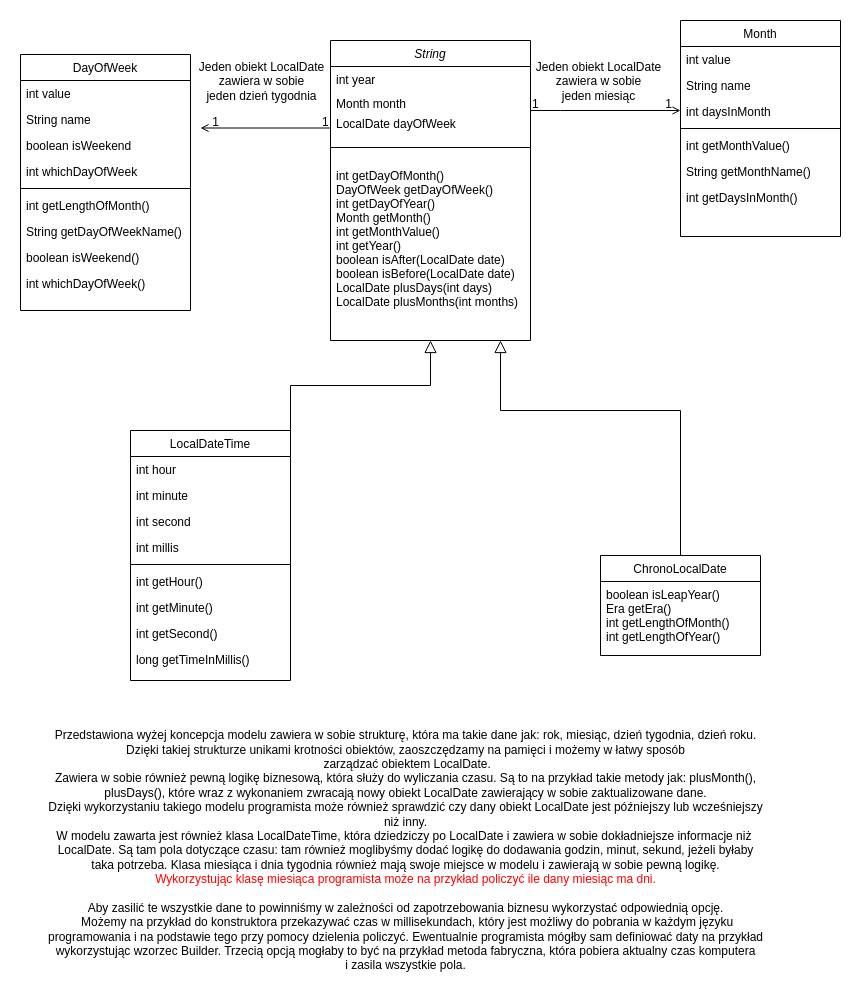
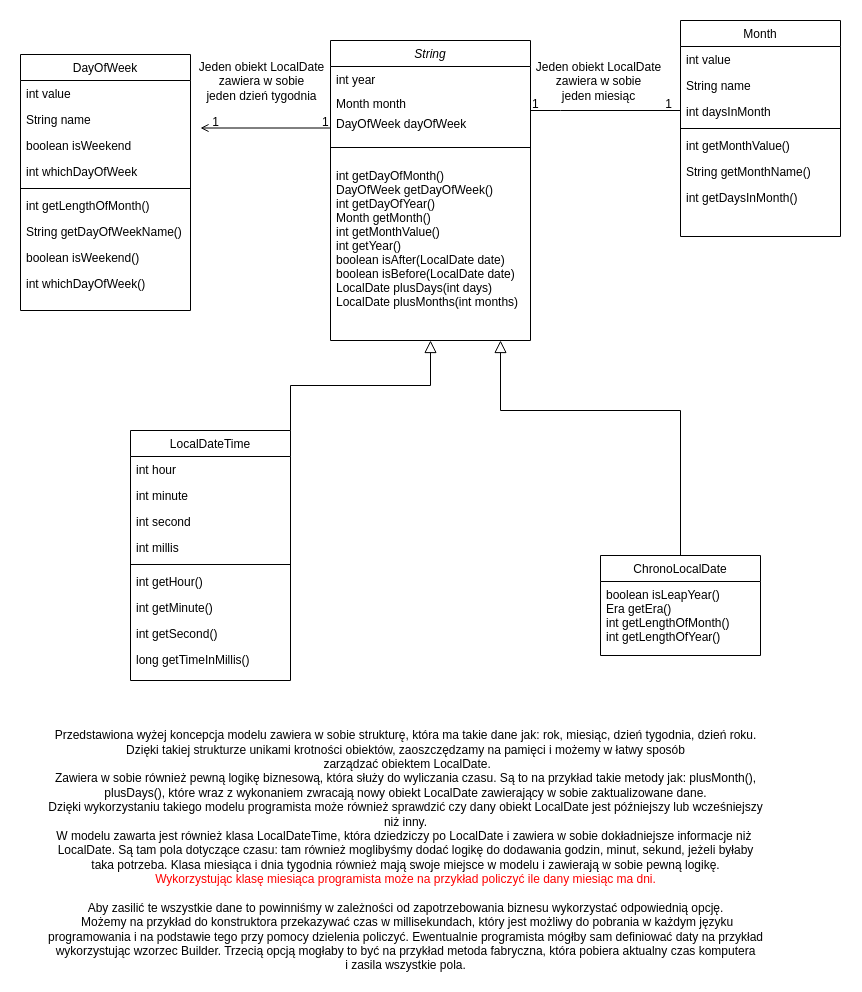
(675, 111) -> (675, 111)
(397, 124) -> (398, 124)
